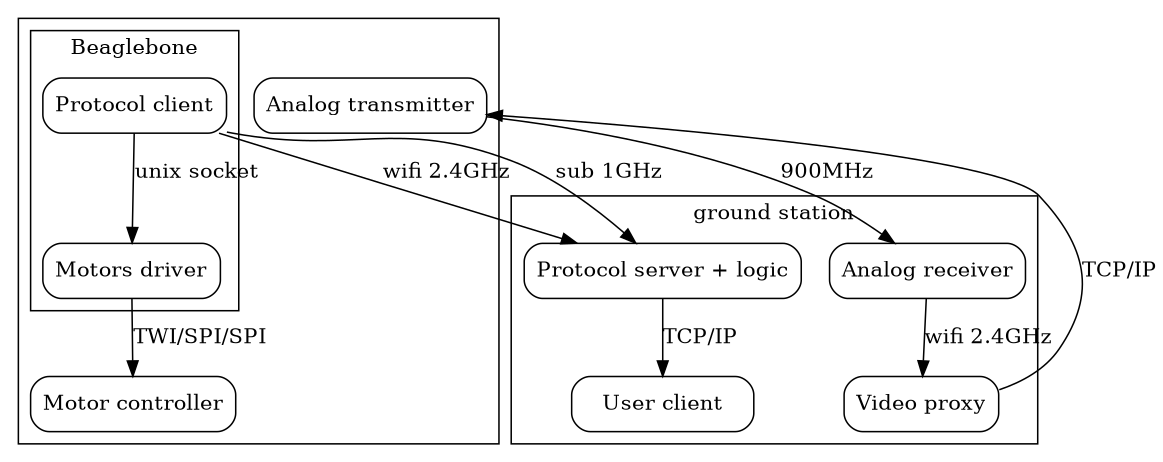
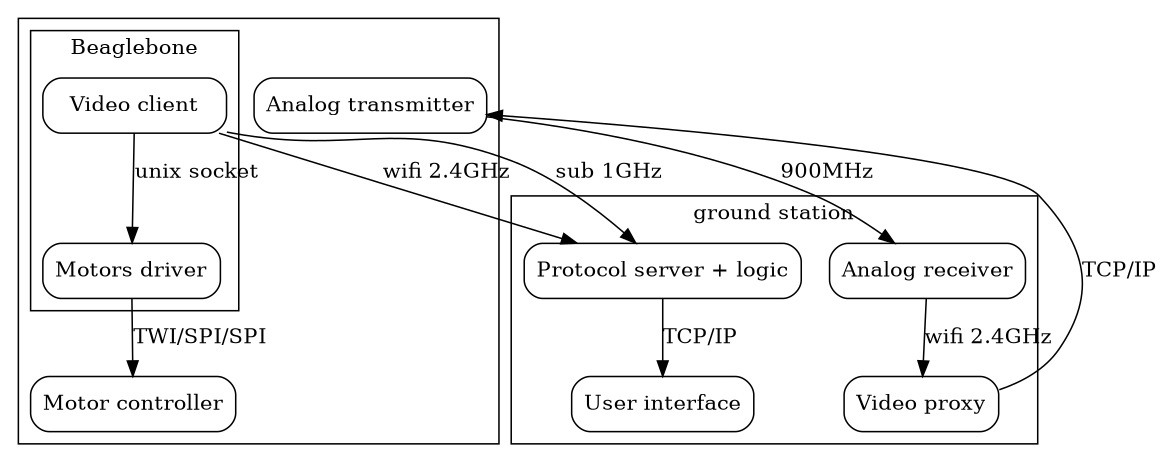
(135, 106) -> (135, 106)
(663, 404) -> (663, 404)
